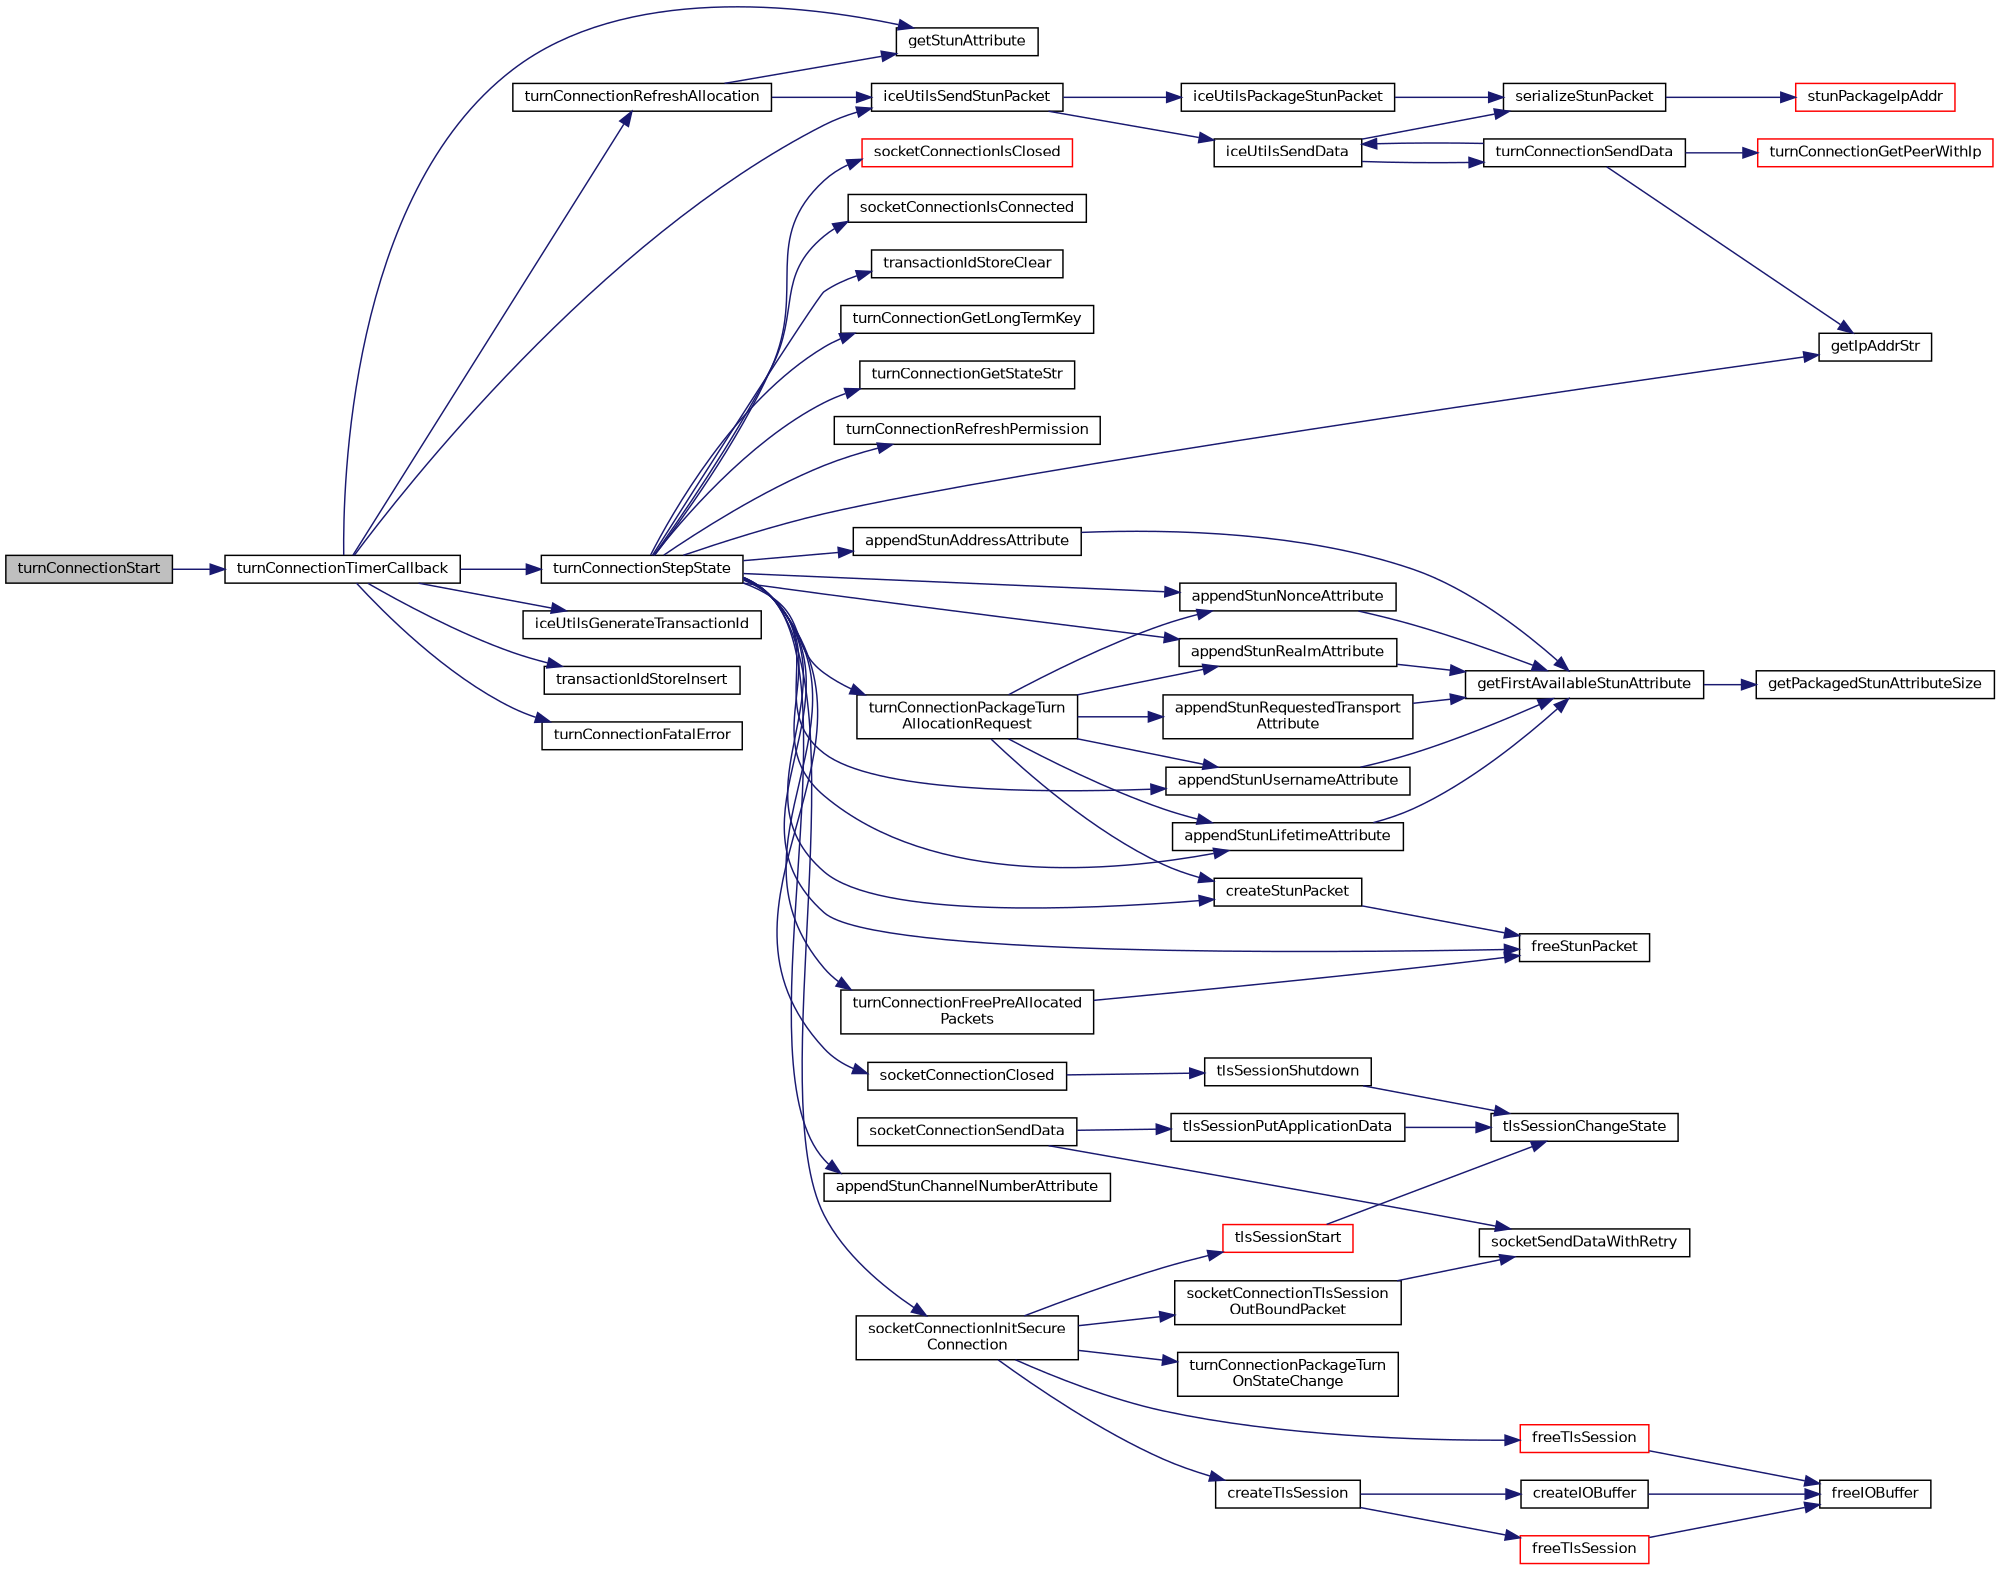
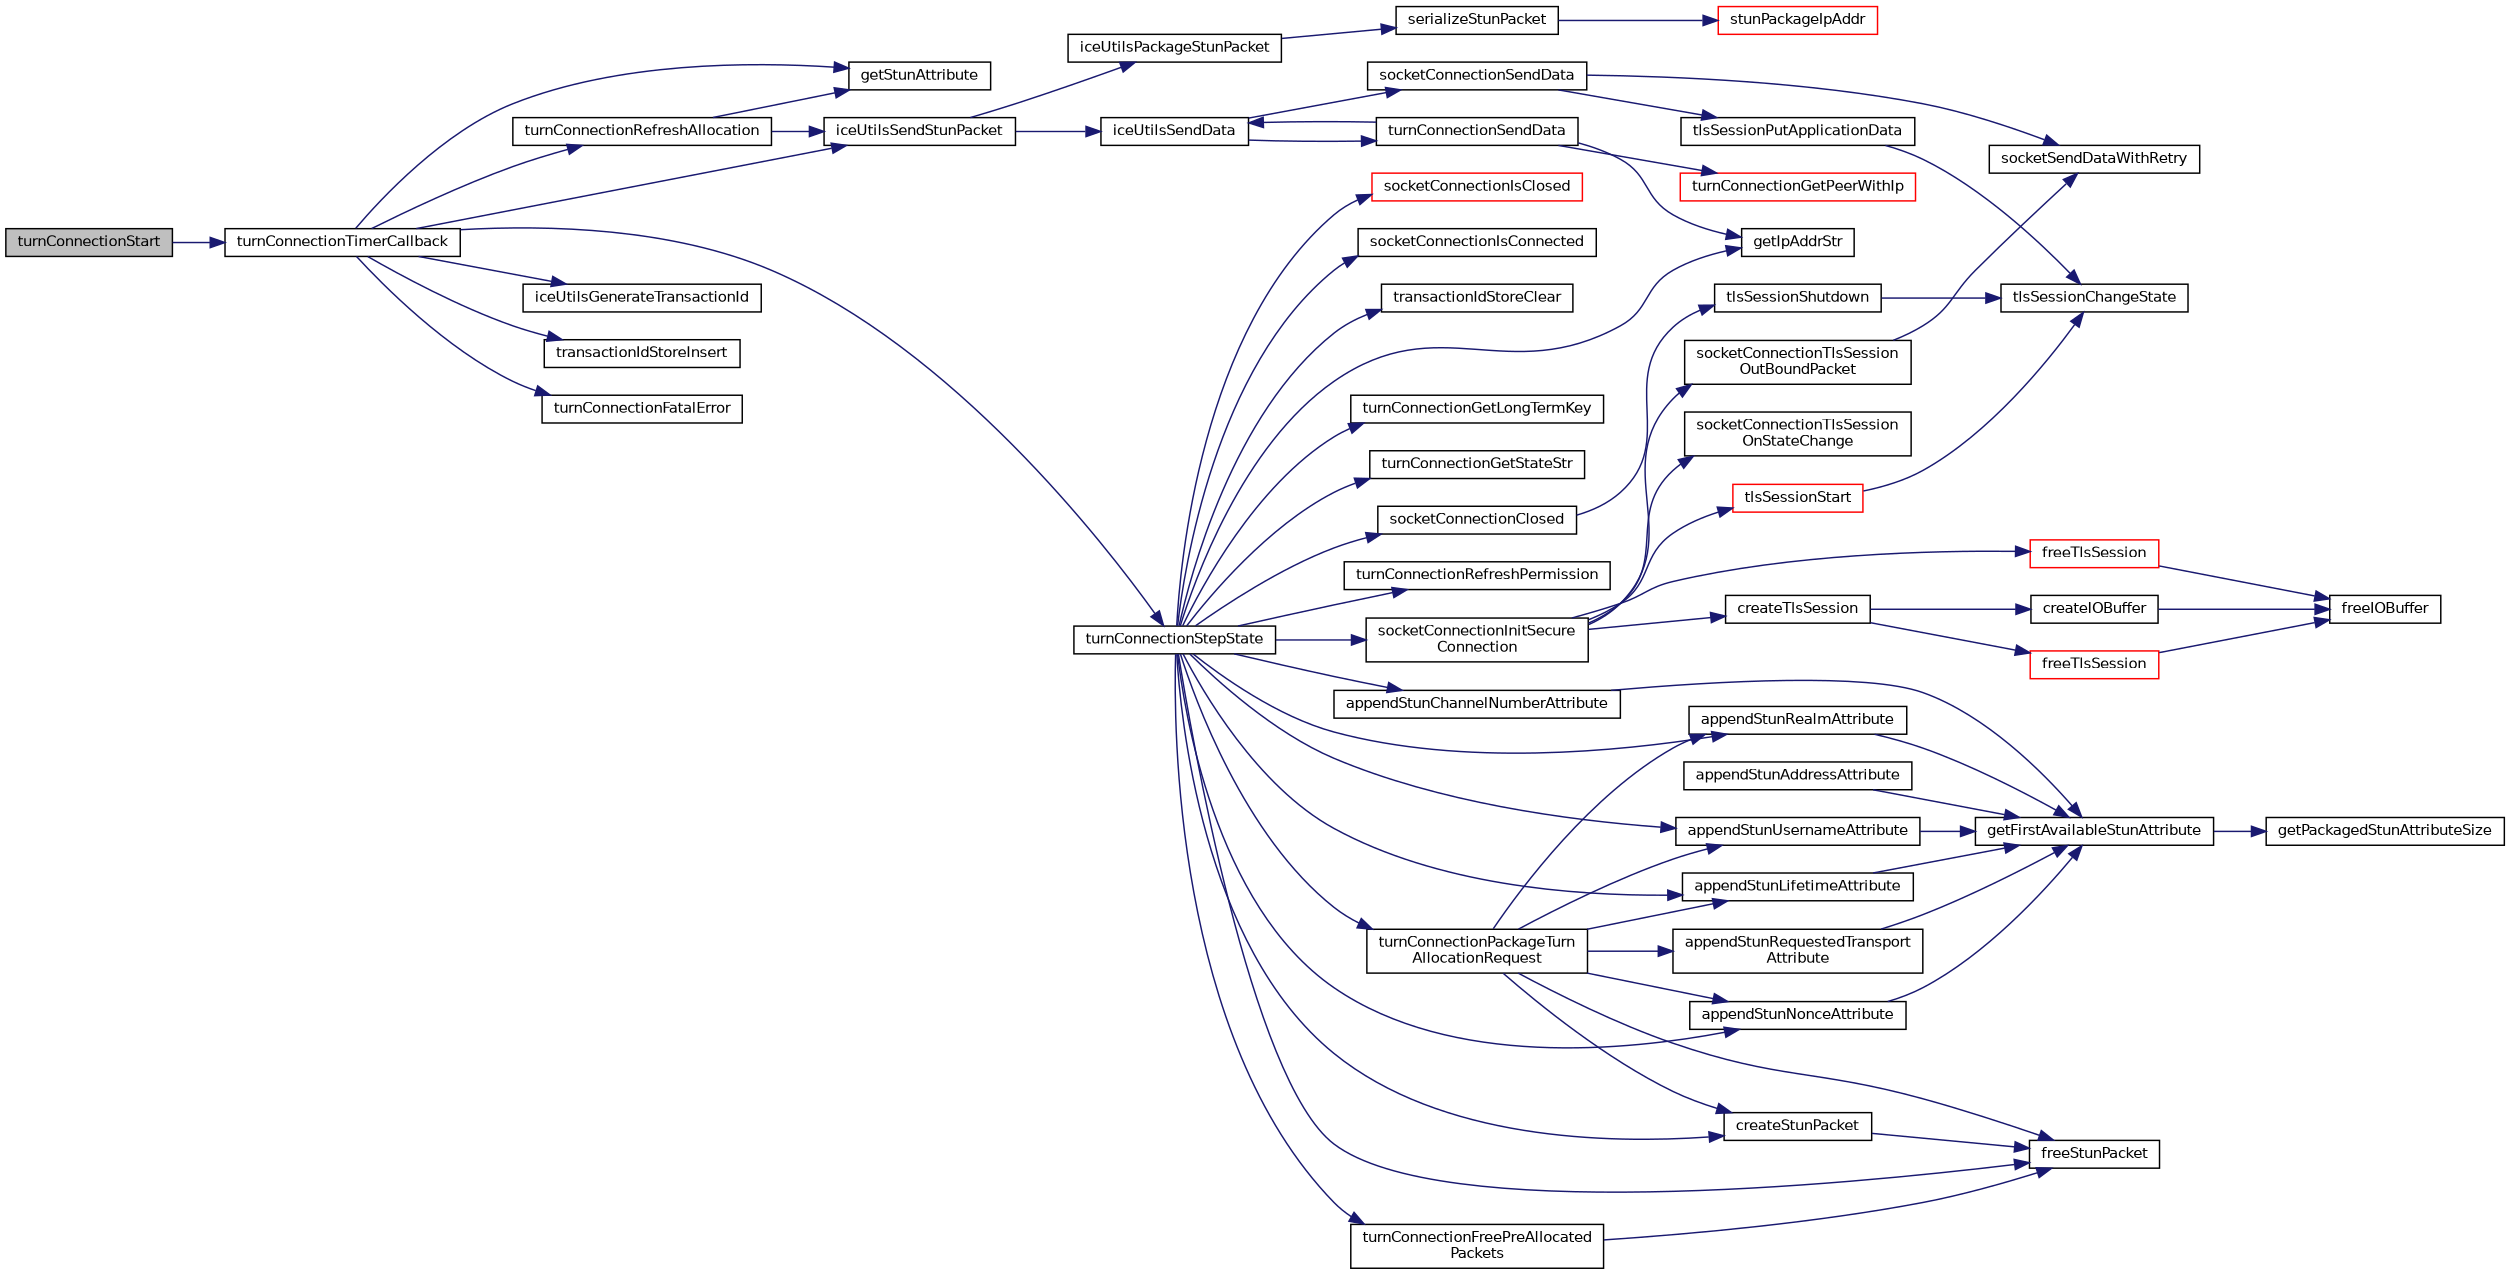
(1428, 127) -> (1317, 105)
(791, 557) -> none
none -> (1862, 682)
none -> (1774, 1070)
(1288, 1374) -> (1798, 434)
